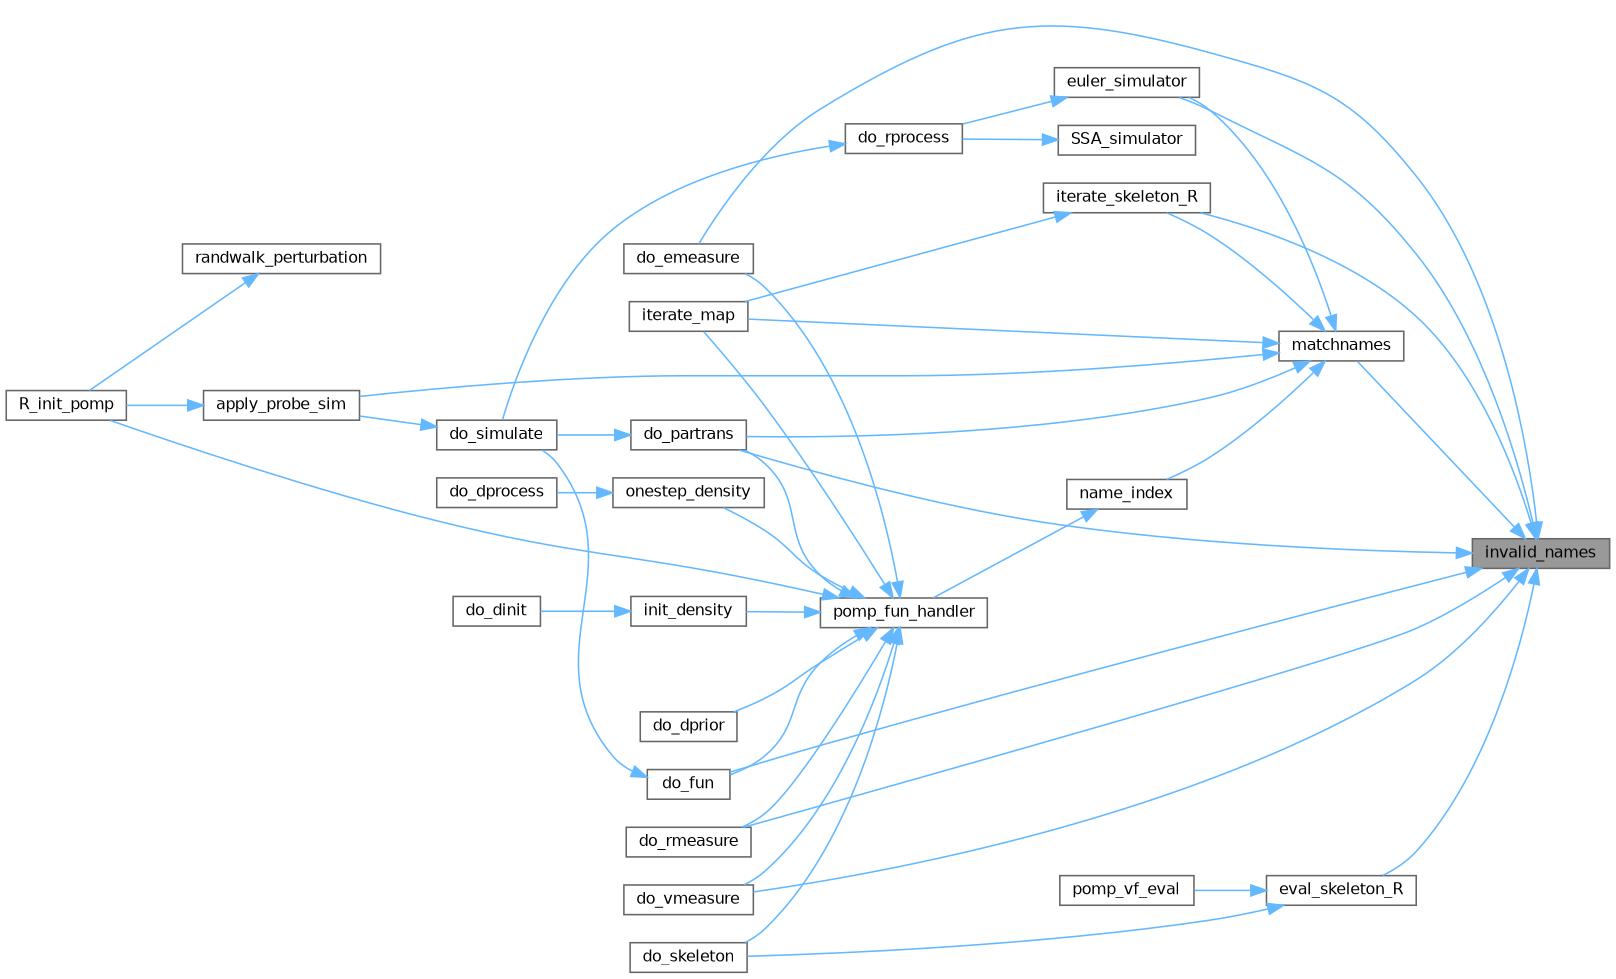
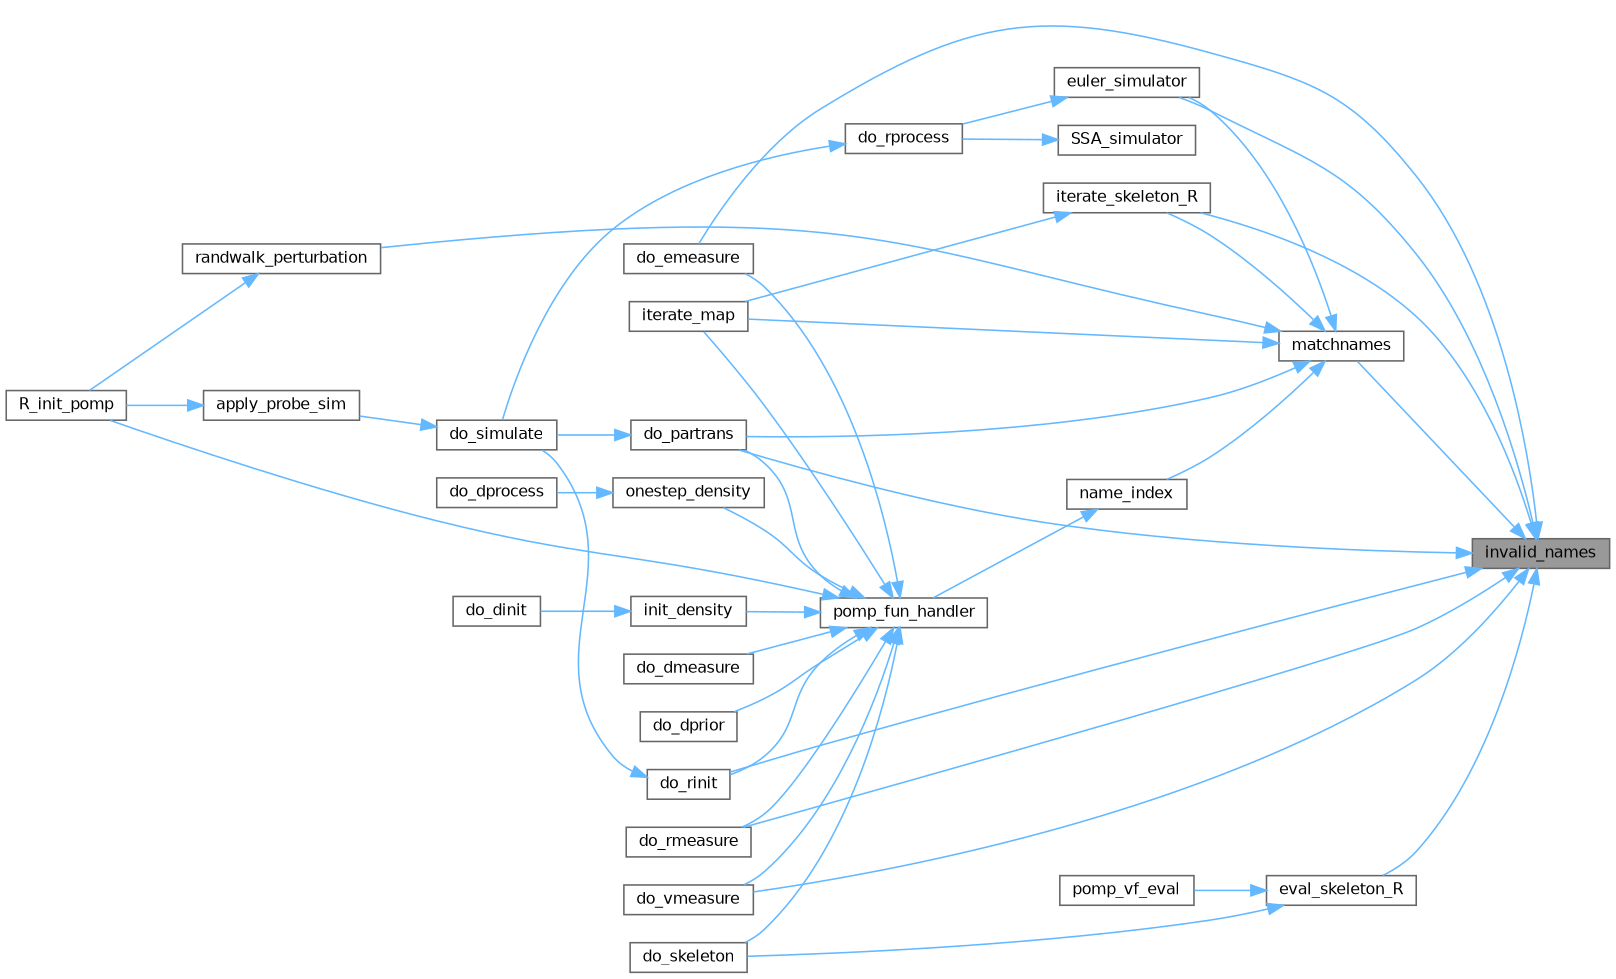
(811, 376) -> (828, 234)
none -> (689, 669)
(689, 784) -> (689, 784)
